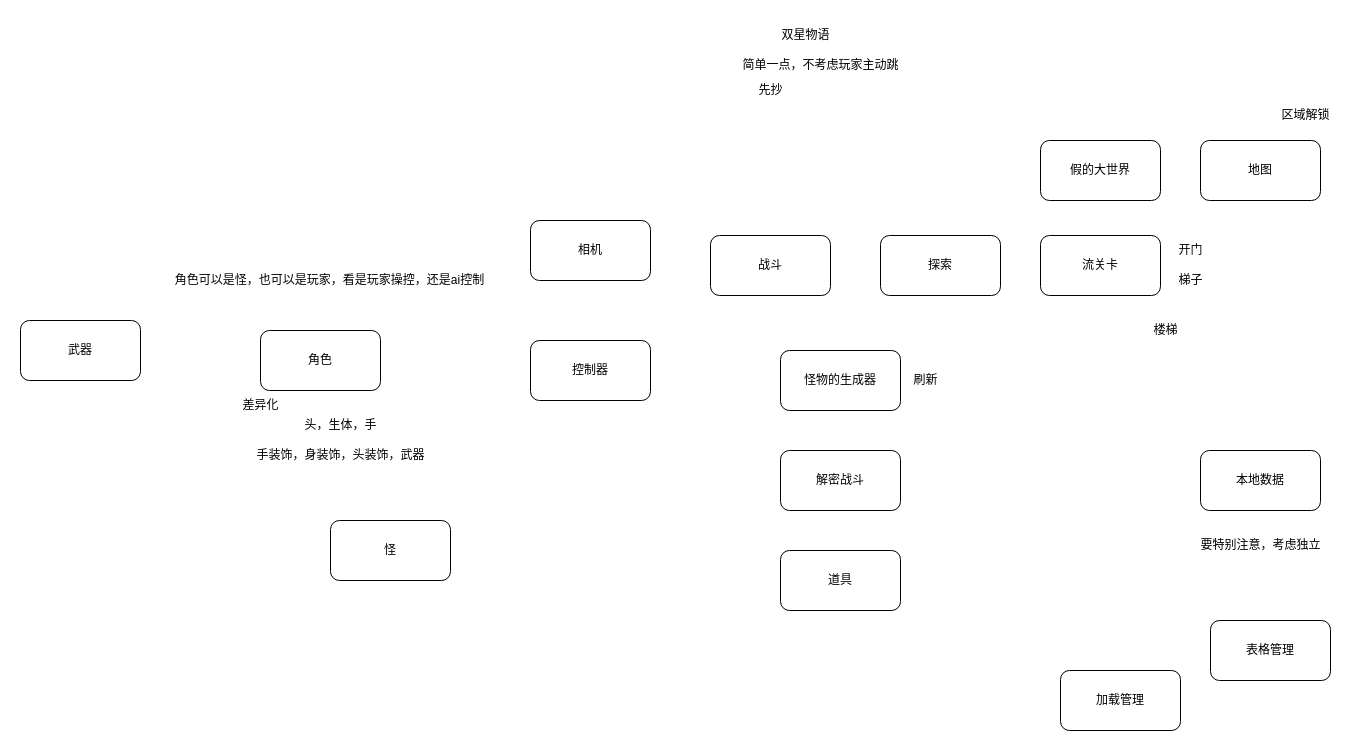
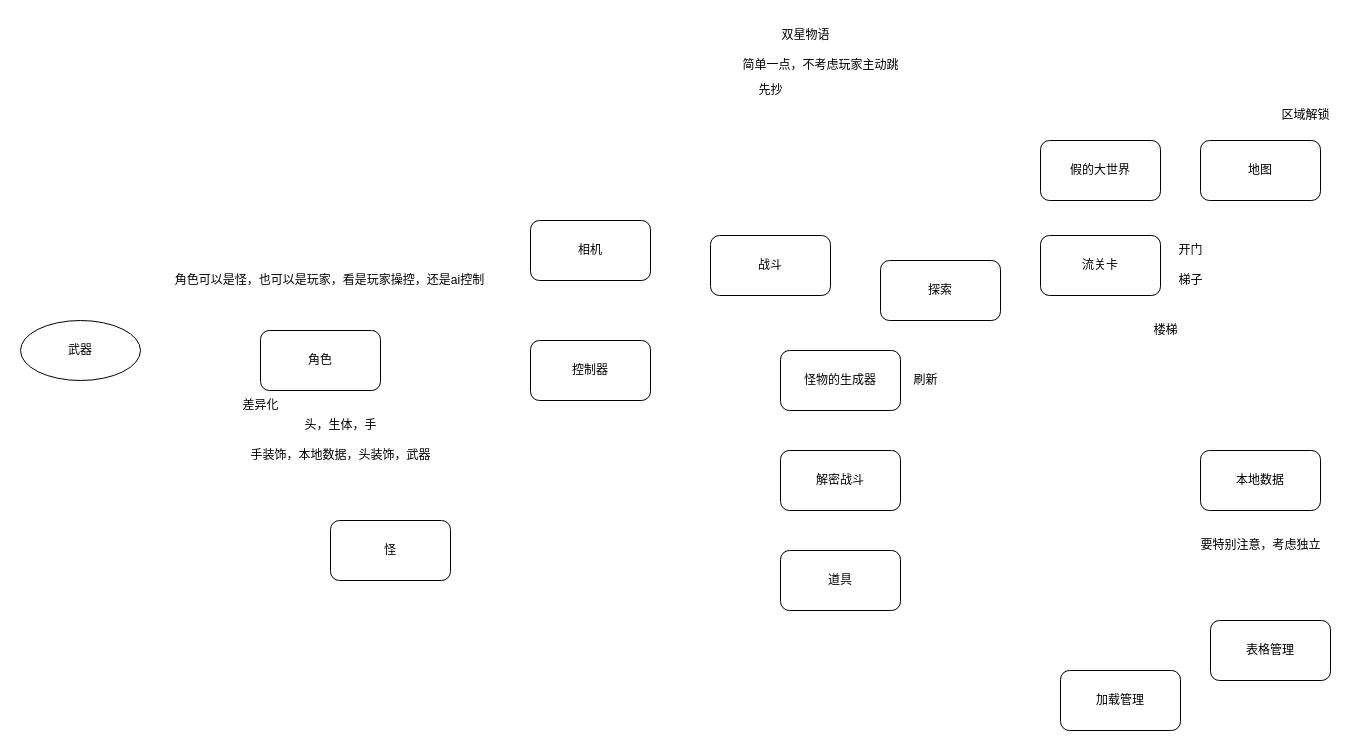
(941, 266) -> (941, 291)
(81, 351) -> (81, 351)
(341, 456) -> (341, 456)
